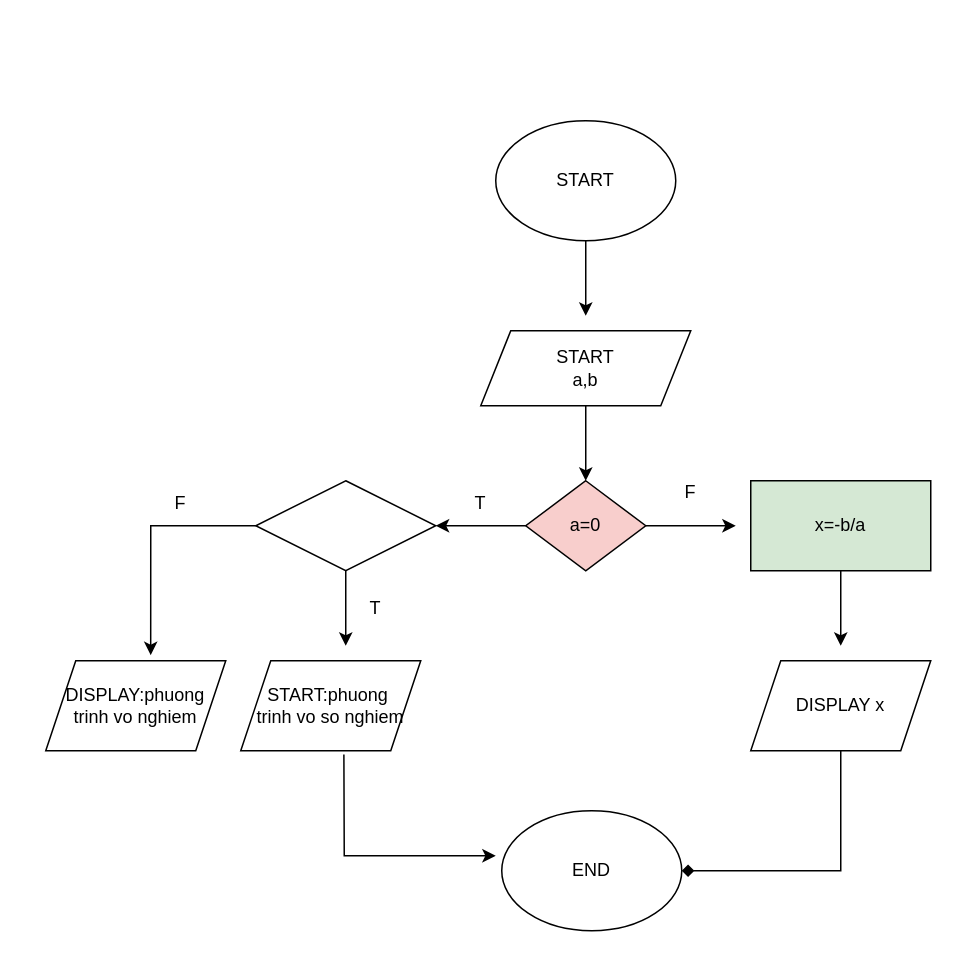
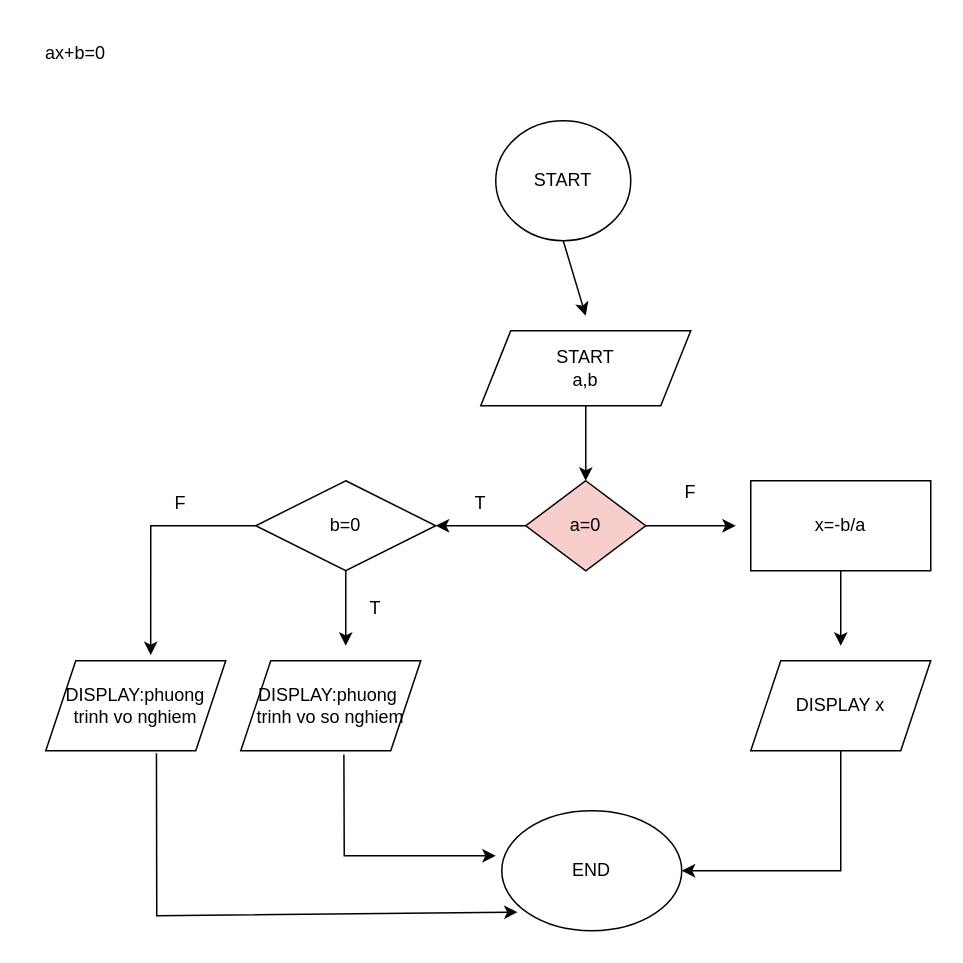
none -> (76, 53)
(586, 181) -> (563, 181)
none -> (346, 526)
(841, 526) -> (841, 526)
(331, 706) -> (331, 706)
(694, 871) -> (693, 871)
none -> (251, 915)
